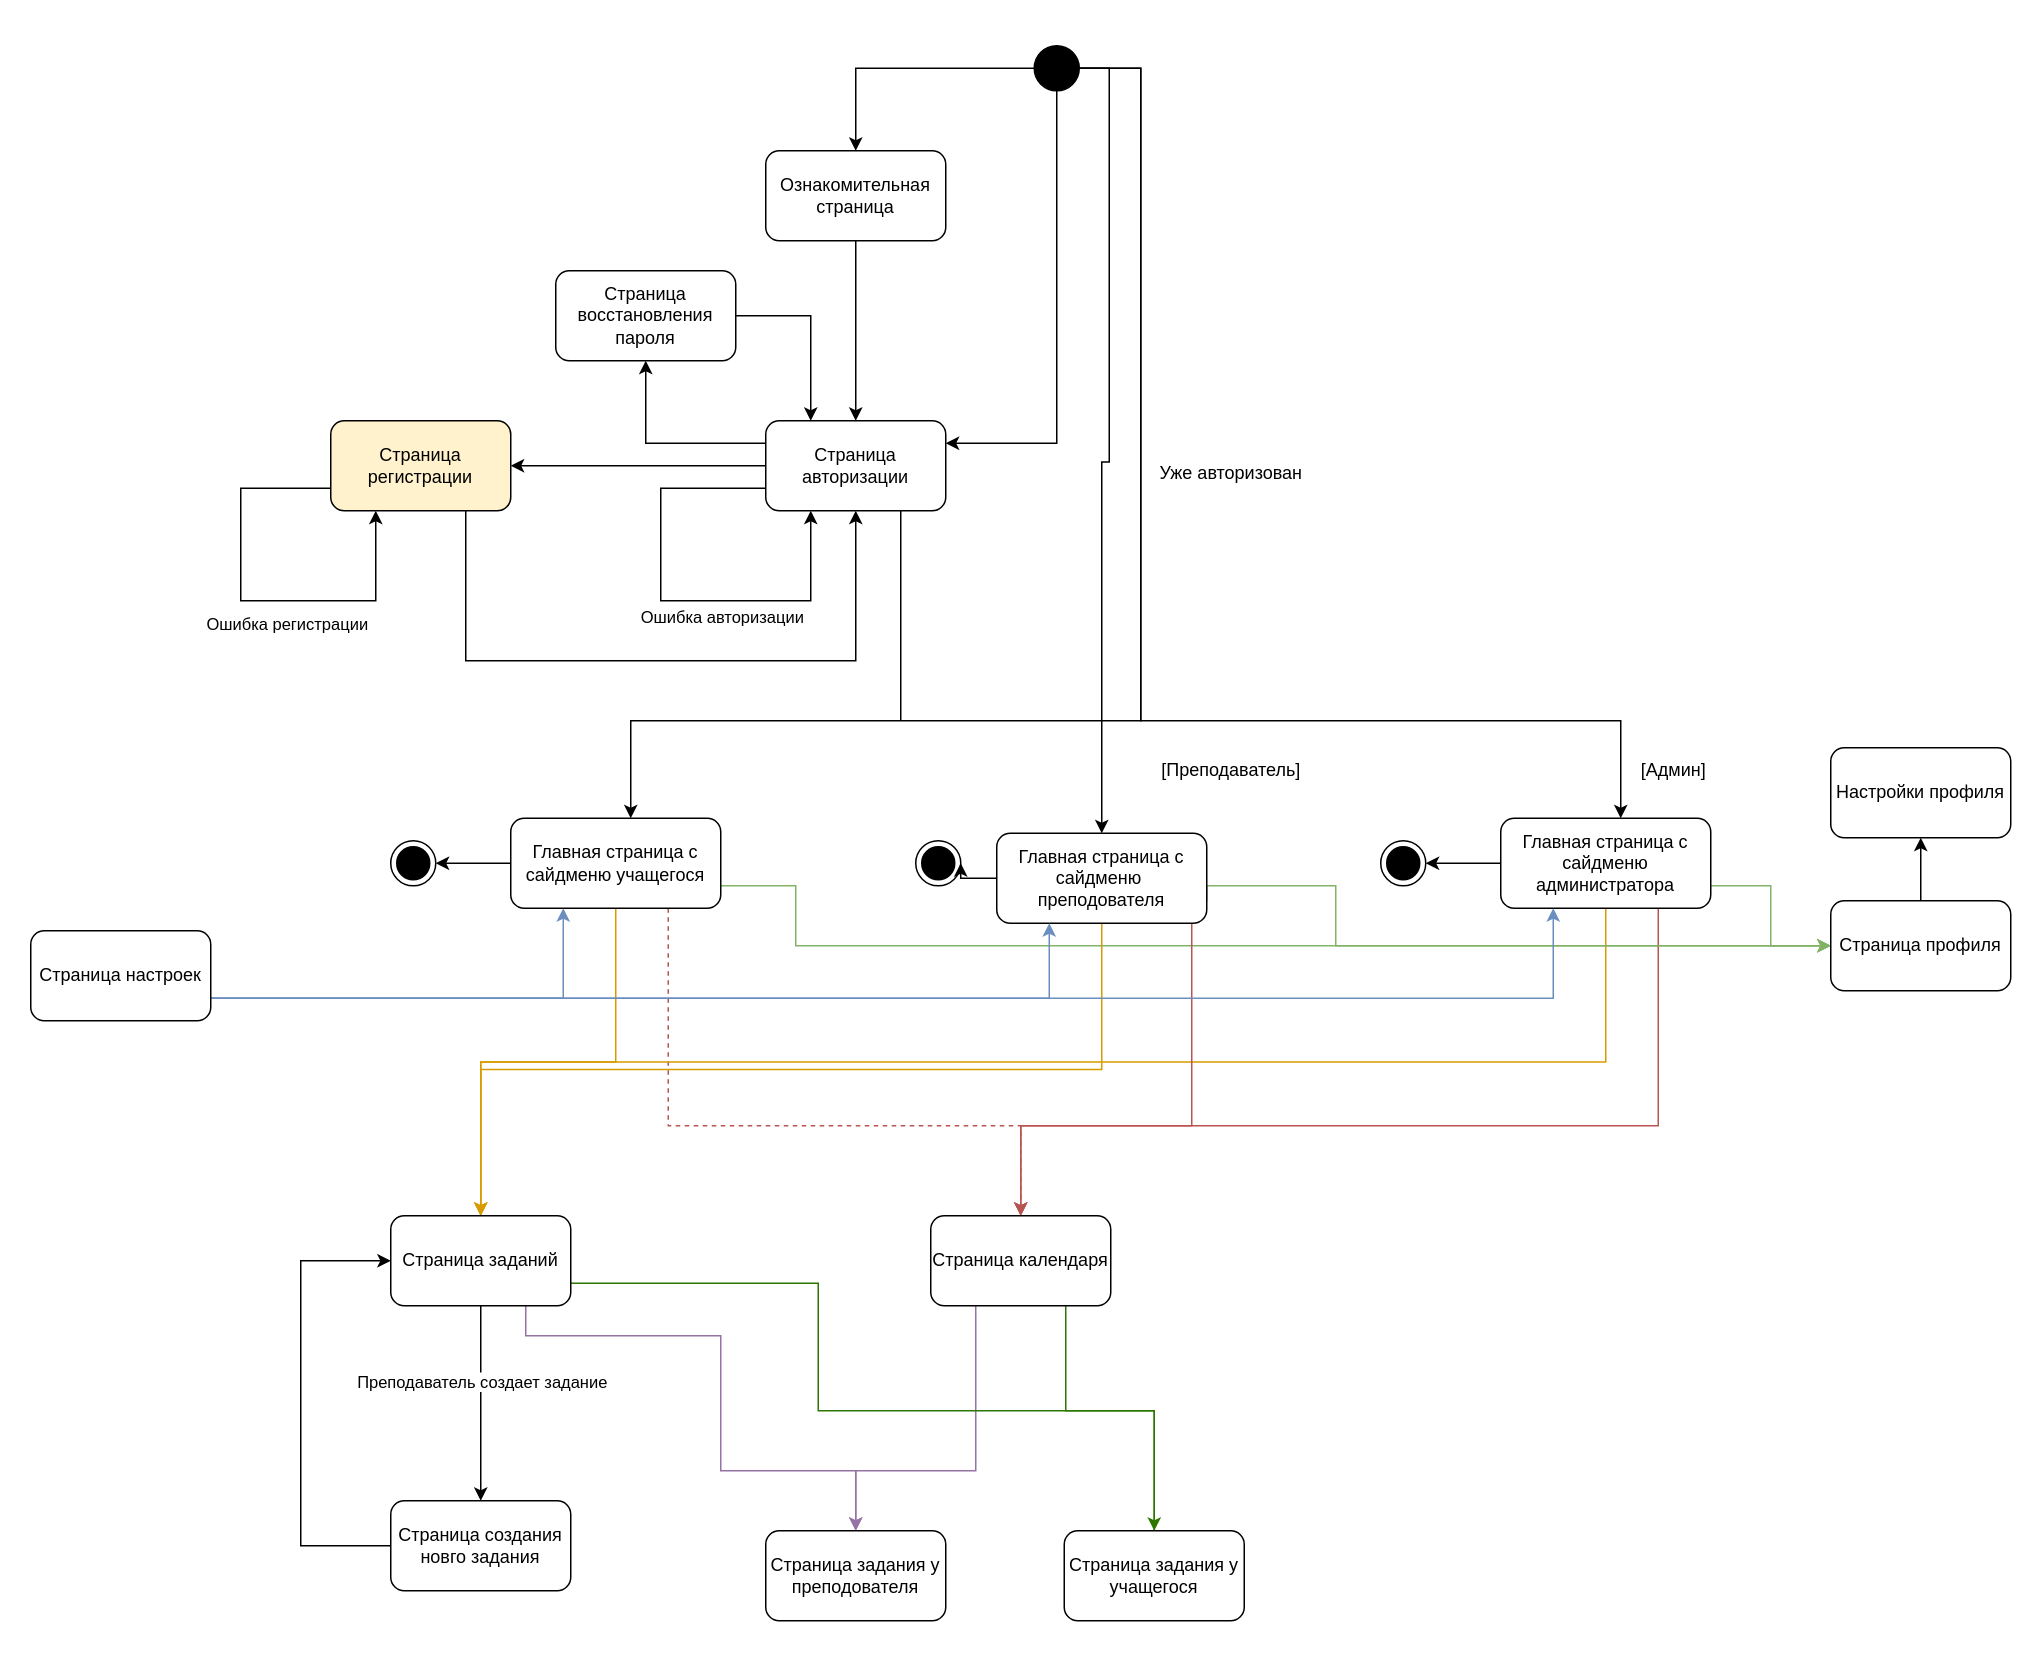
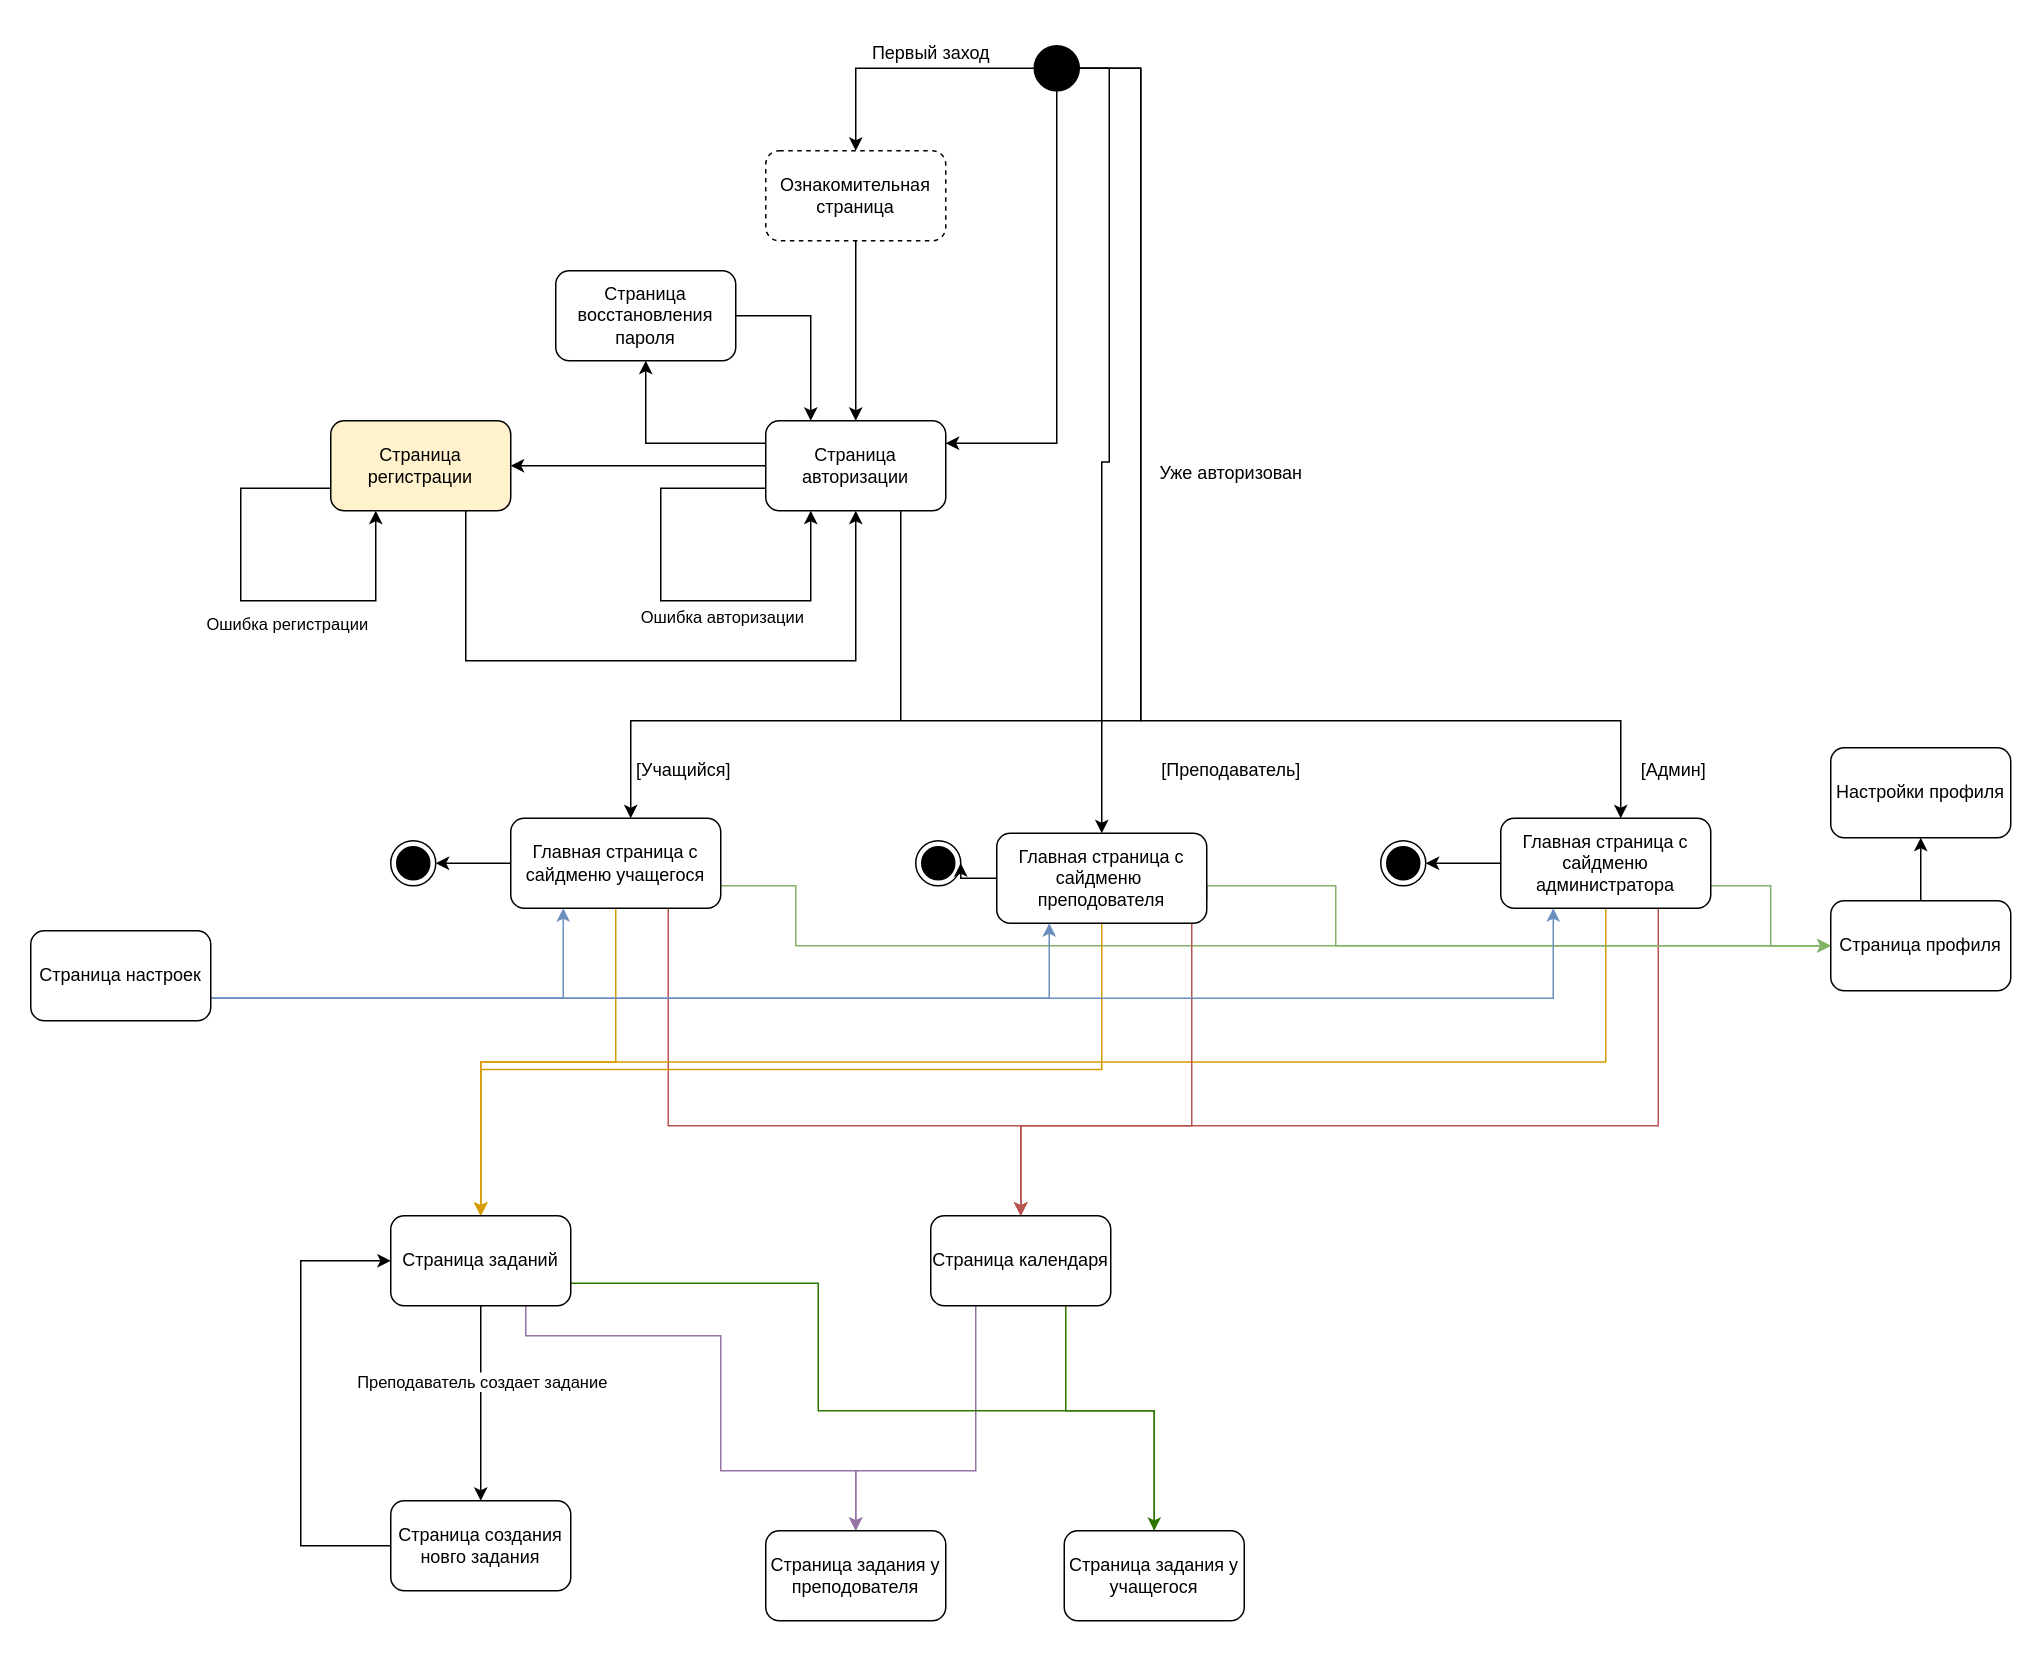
none -> (931, 53)
(856, 196) -> (856, 196)
none -> (683, 770)
(735, 1126) -> (735, 1126)
